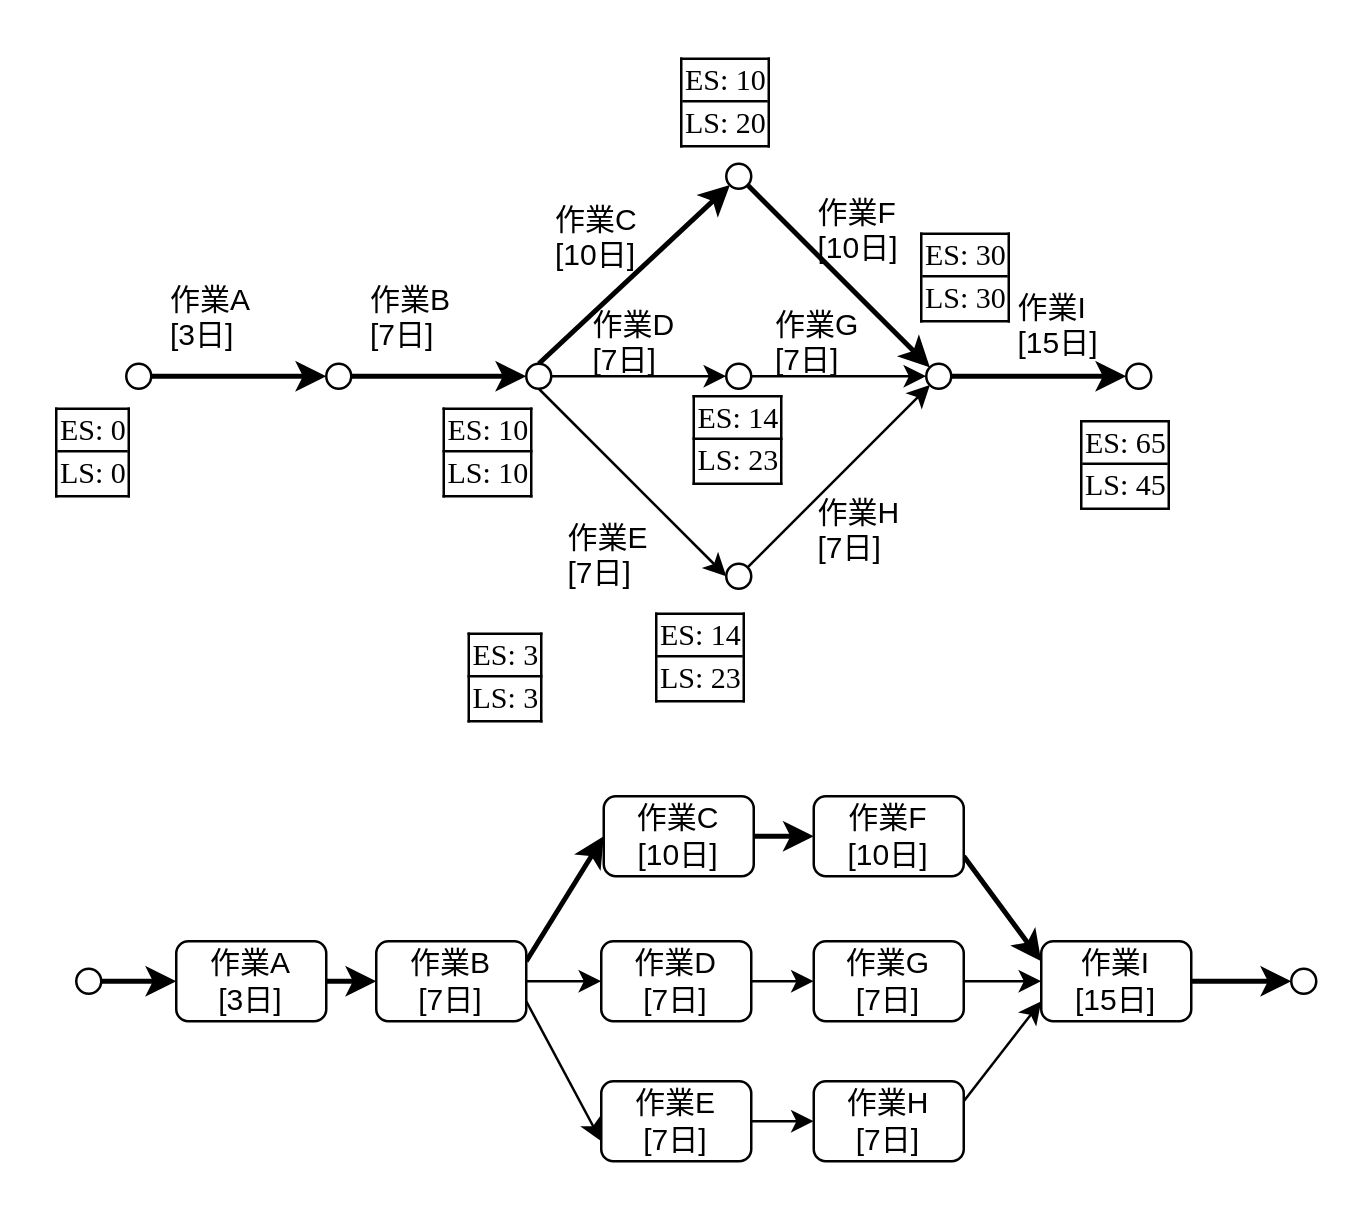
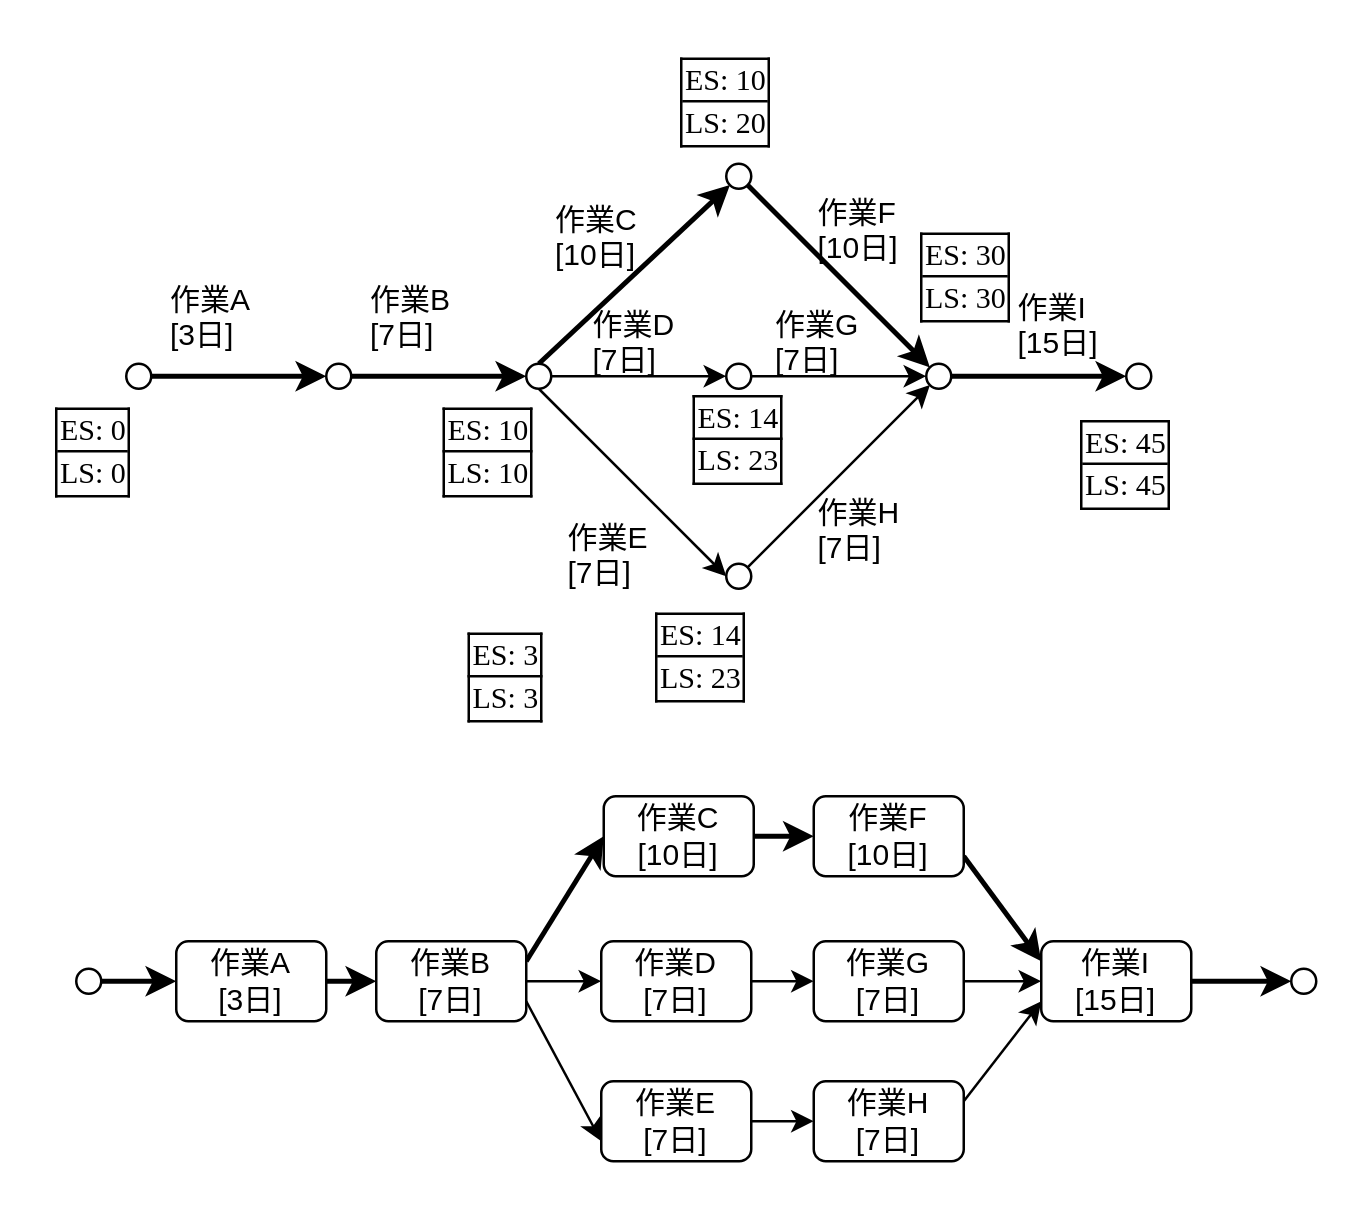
(1124, 457) -> (1124, 457)
